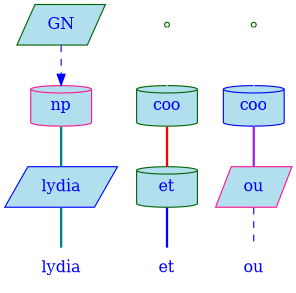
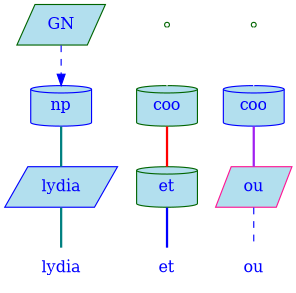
(61, 106) -> (61, 106)
